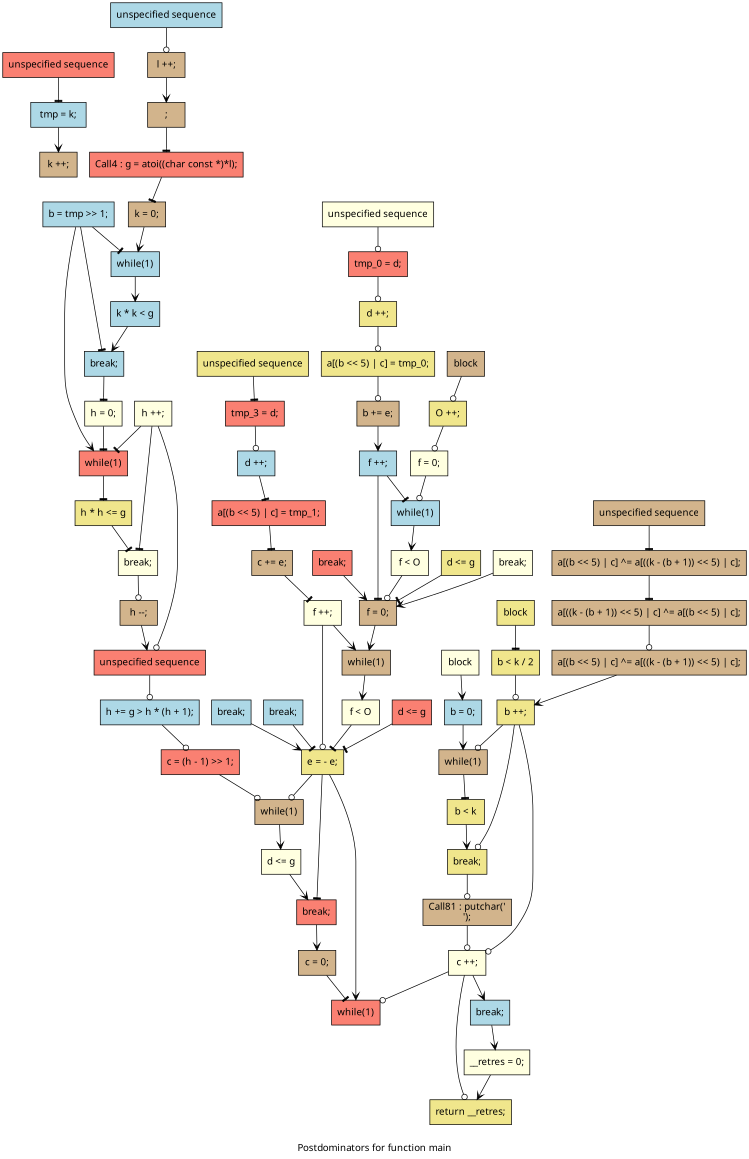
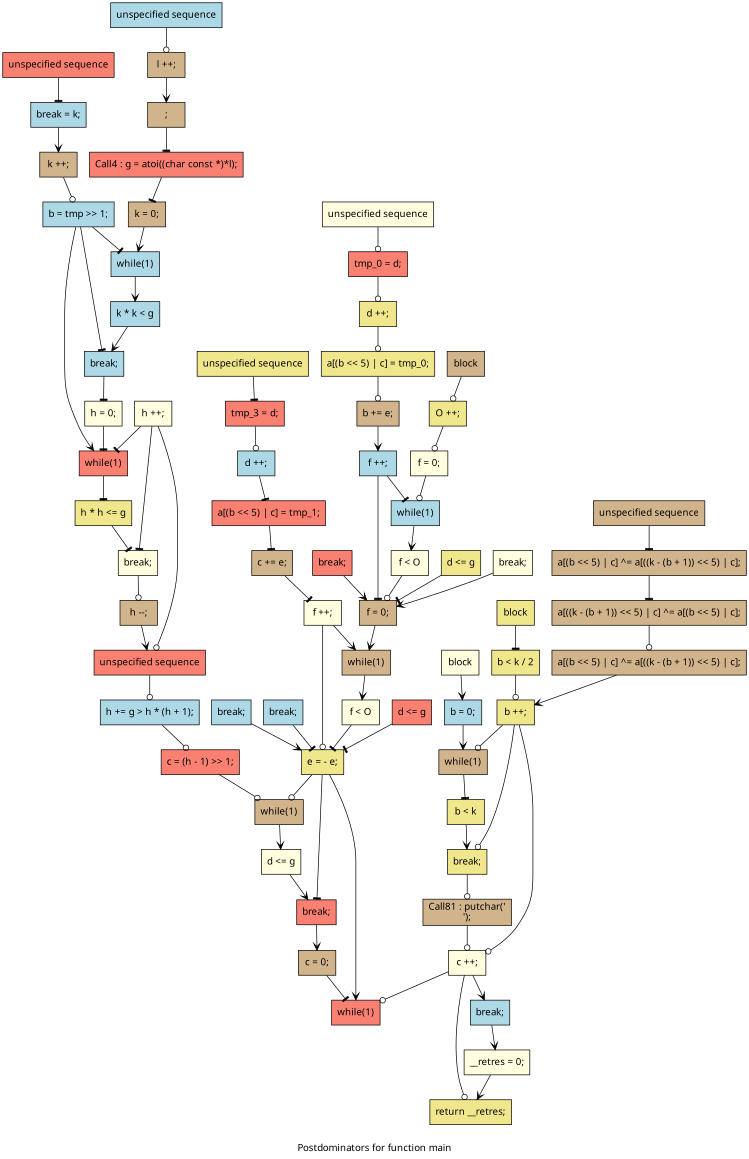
(58, 115) -> (58, 115)
none -> (67, 187)
